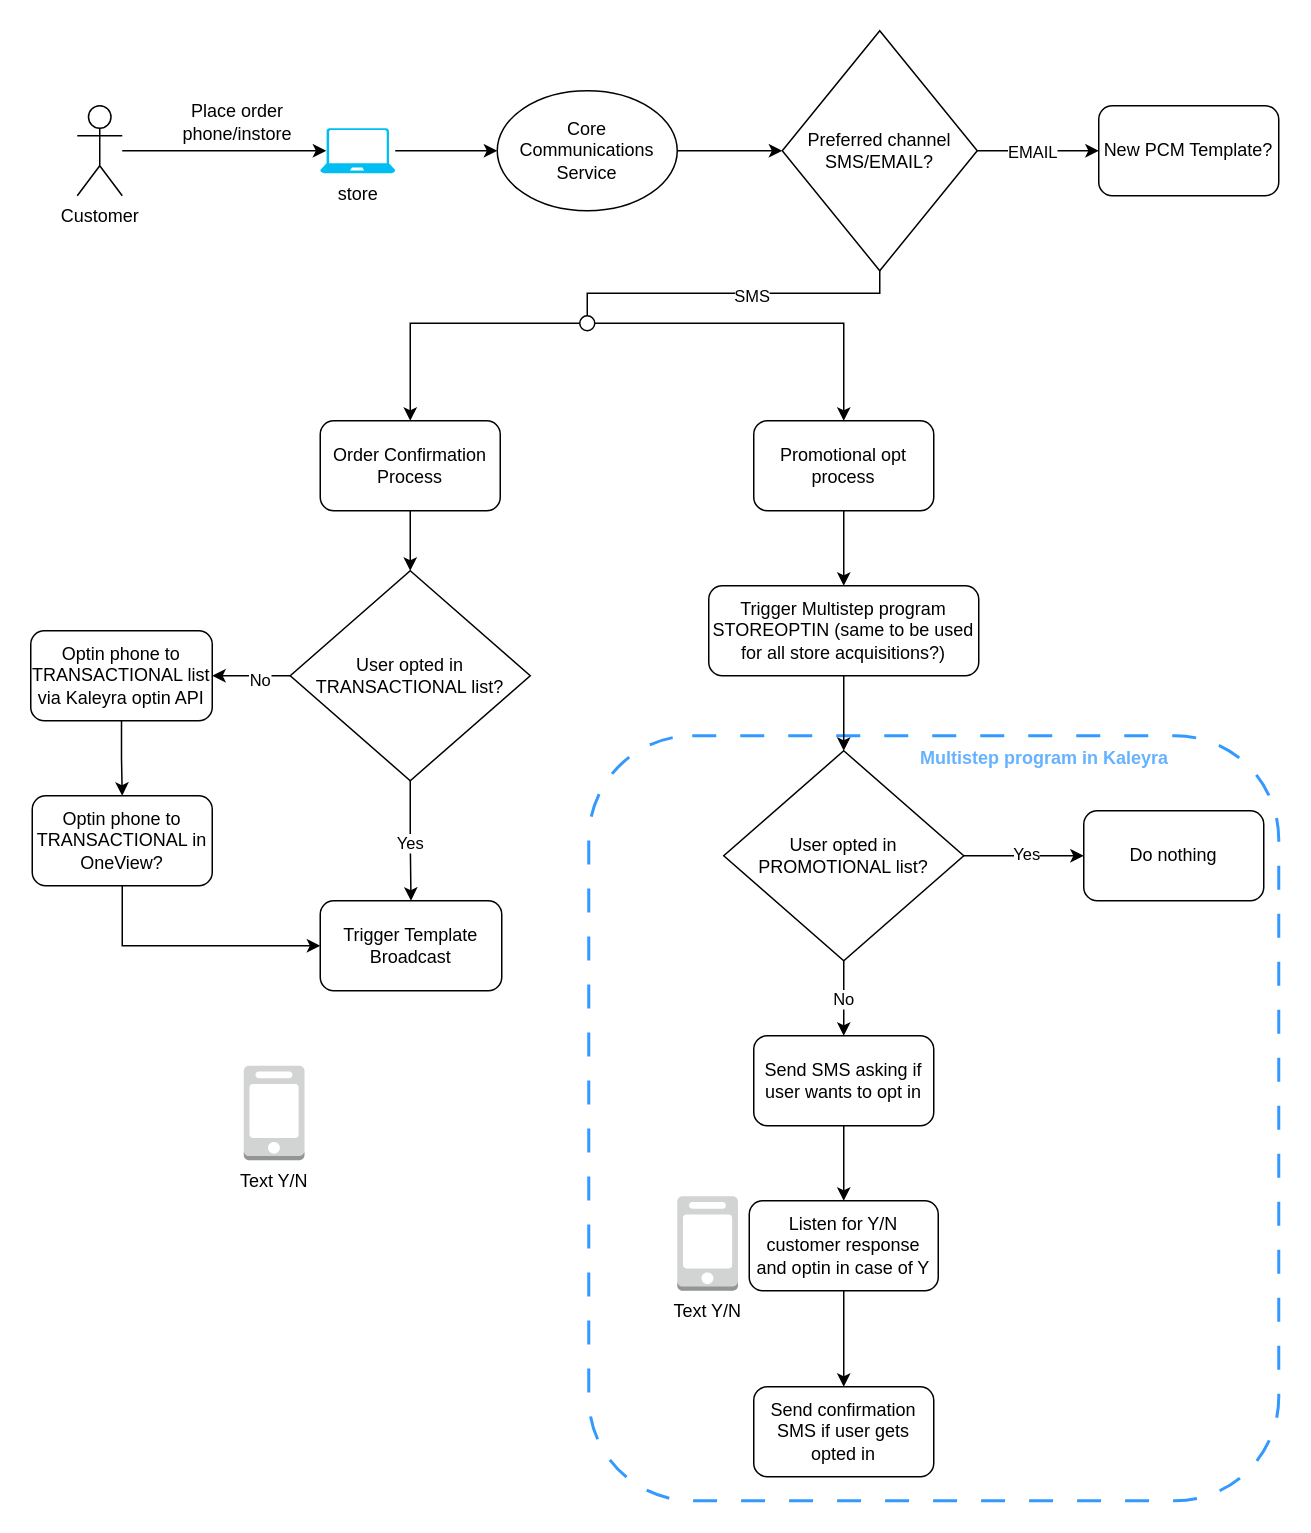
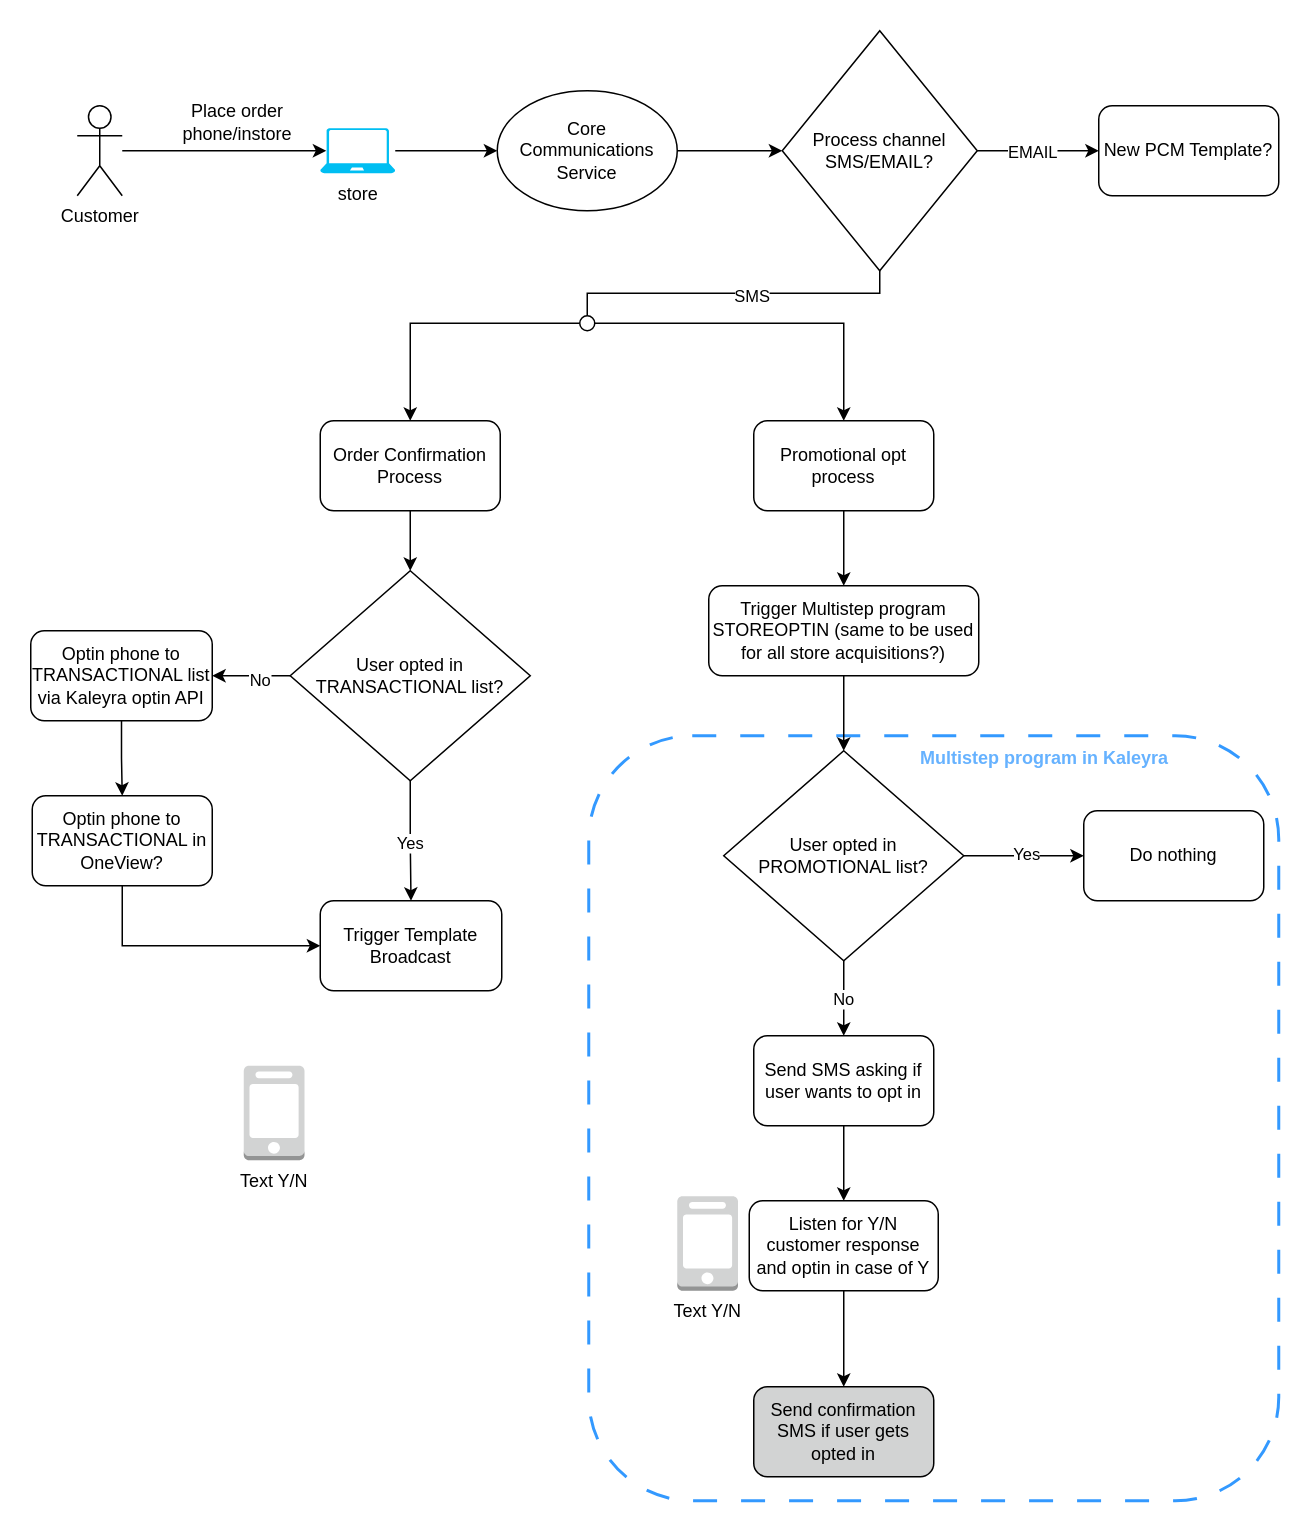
(880, 151) -> (880, 151)
(844, 1432) -> (844, 1432)
